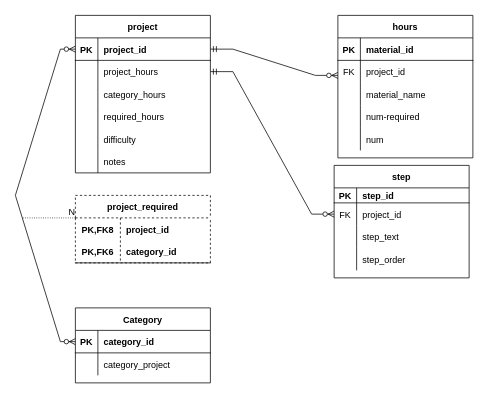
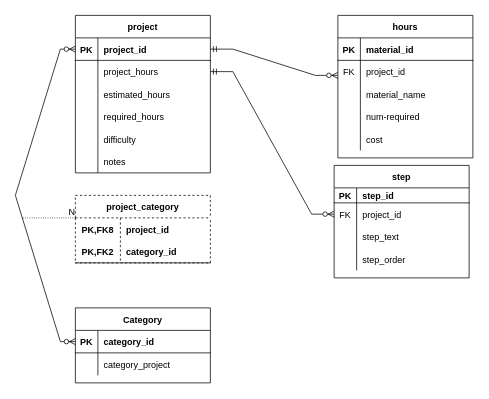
(139, 95) -> (140, 95)
(374, 140) -> (376, 140)
(143, 207) -> (143, 207)
(98, 252) -> (98, 252)
